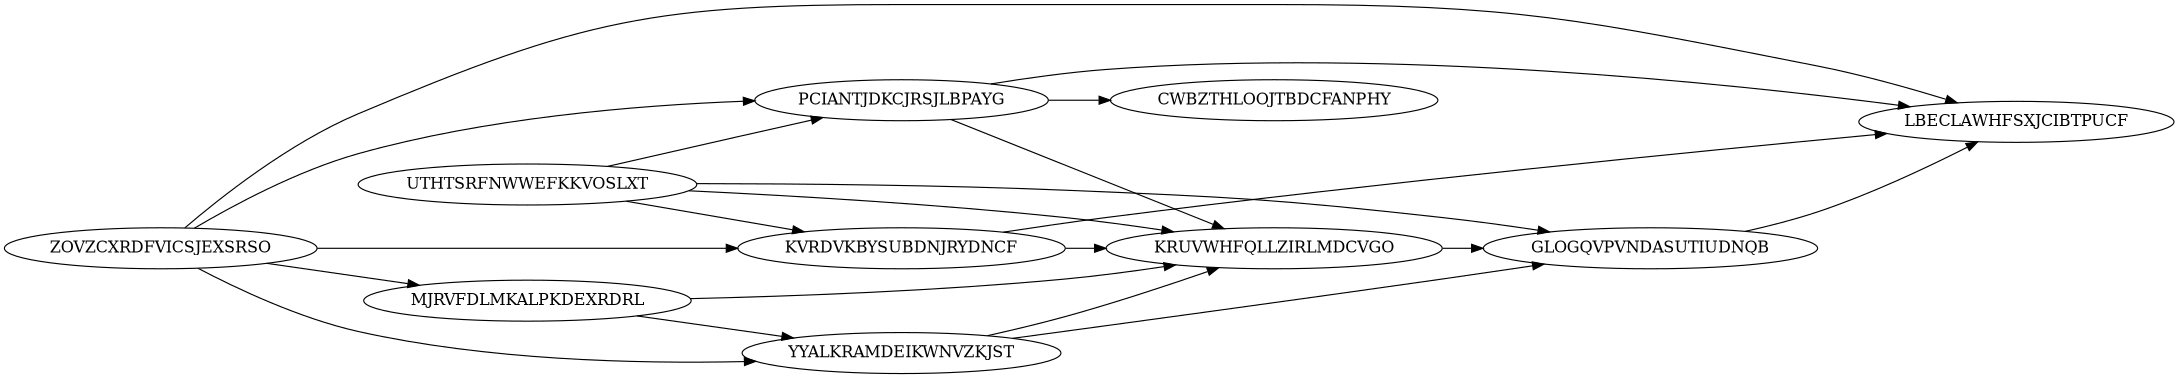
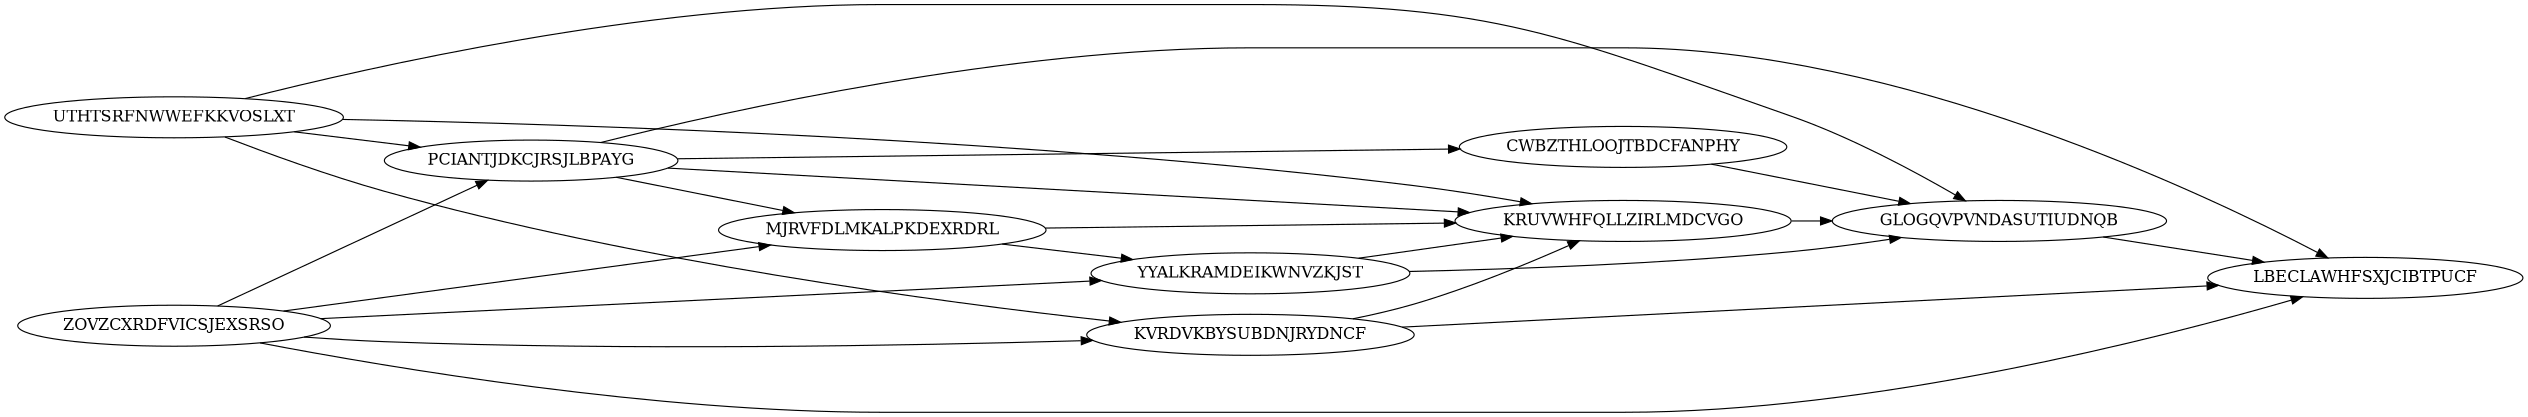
none -> (1805, 183)
none -> (700, 194)
